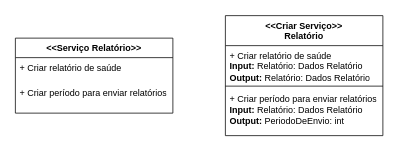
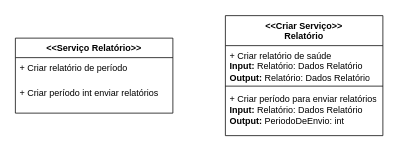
(77, 68) -> (82, 68)
(95, 99) -> (95, 99)
